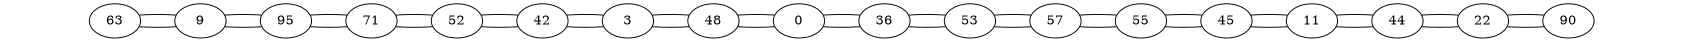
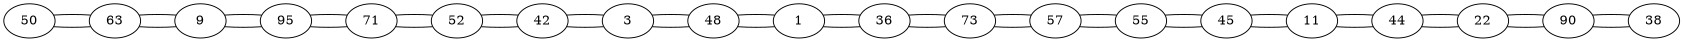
none -> (29, 21)
(799, 21) -> (799, 21)
(970, 21) -> (970, 21)
none -> (1654, 21)
